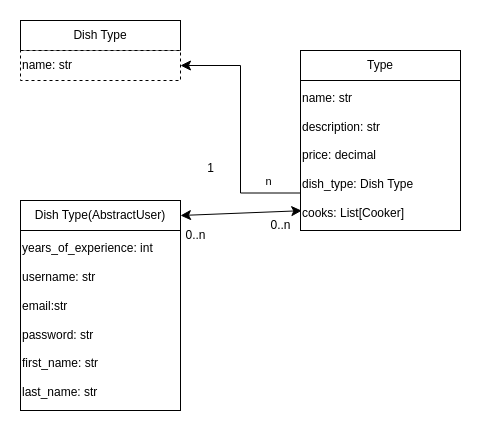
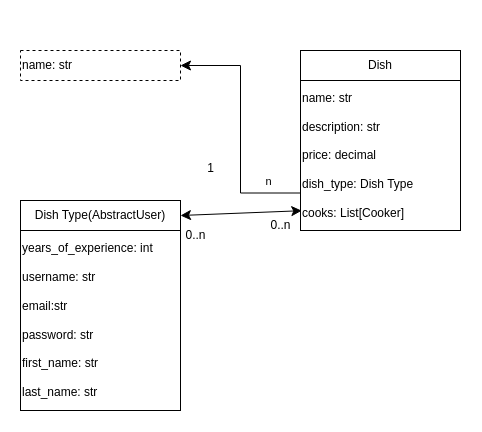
(101, 36) -> none
(381, 66) -> (381, 66)
